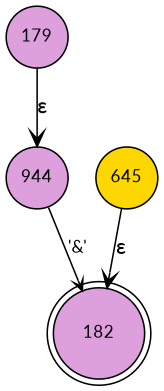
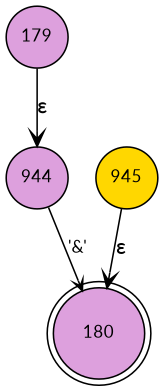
(127, 178) -> (127, 178)
(99, 333) -> (99, 333)
